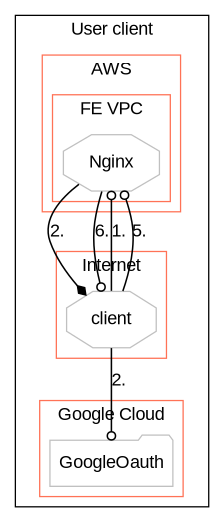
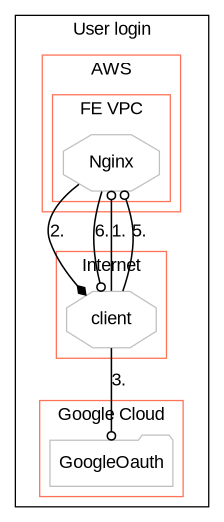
(112, 30) -> (112, 30)
(119, 381) -> (119, 381)
